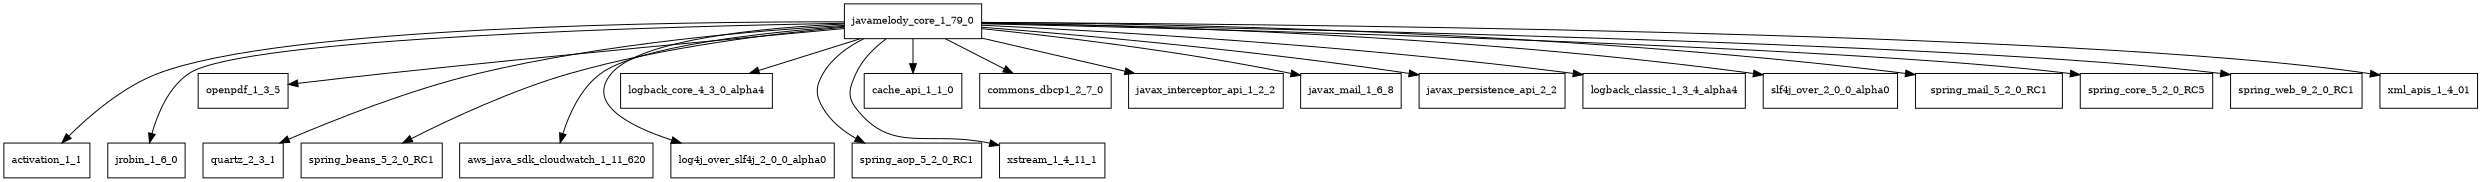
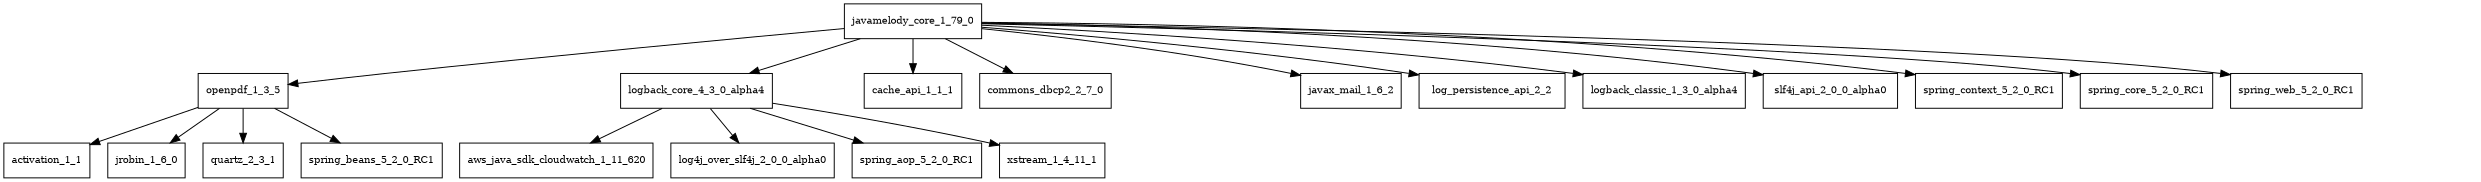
(445, 33) -> (149, 124)
(479, 36) -> (199, 123)
(685, 46) -> (631, 124)
(600, 66) -> (303, 123)
(505, 68) -> (243, 121)
(610, 76) -> (721, 122)
(818, 86) -> (802, 124)
(913, 91) -> (913, 91)
(1045, 91) -> (1045, 91)
(1206, 91) -> none
(1351, 91) -> (1351, 91)
(1492, 91) -> (1492, 91)
(1664, 91) -> (1664, 91)
(1830, 91) -> (1830, 91)
(1989, 91) -> (1989, 91)
(2146, 91) -> (2146, 91)
(2296, 91) -> (2296, 91)
(2429, 91) -> none
(878, 128) -> (881, 122)
